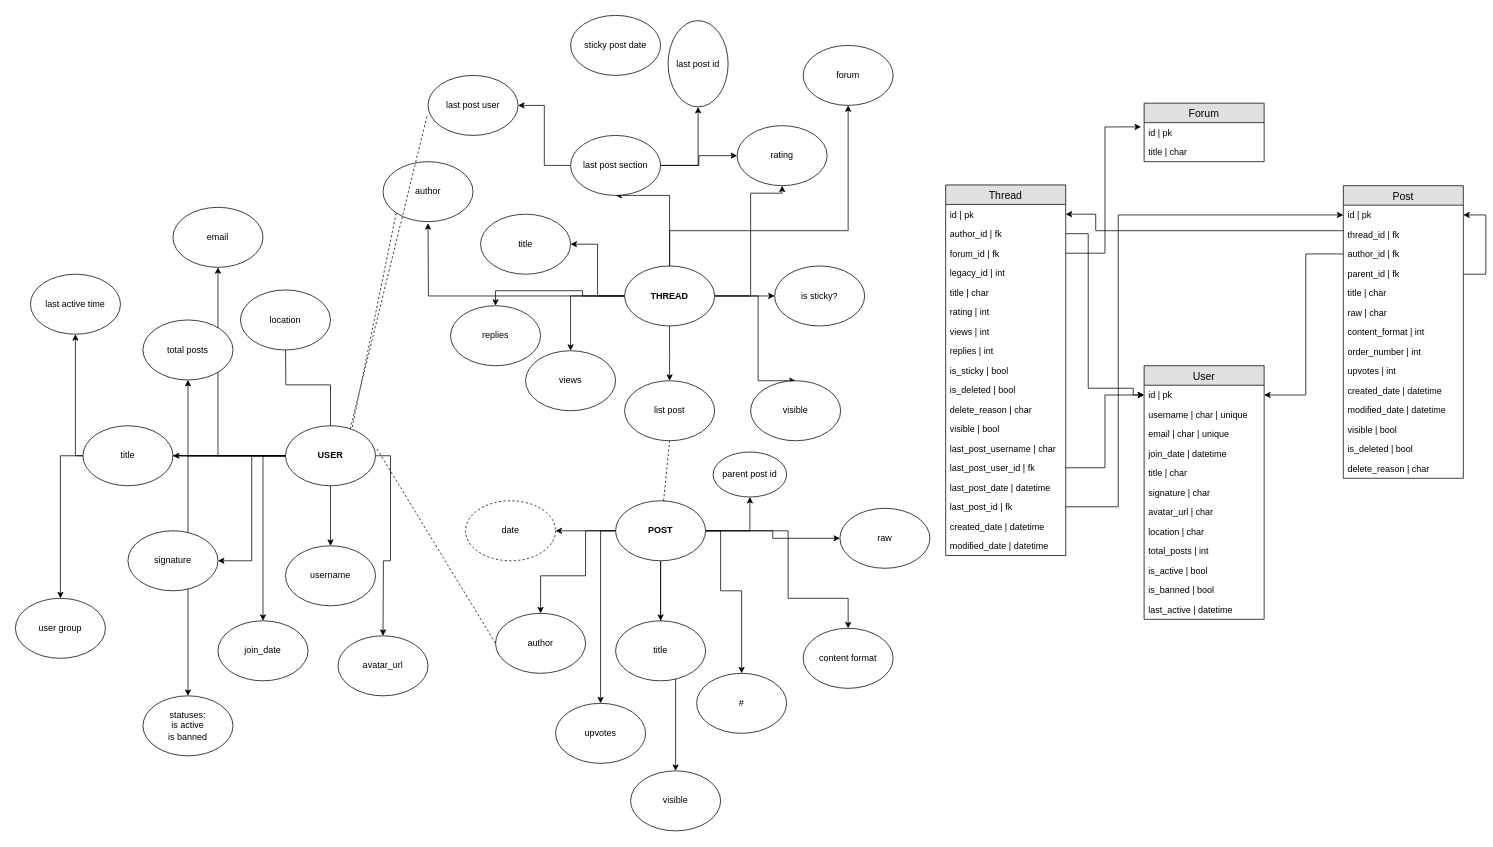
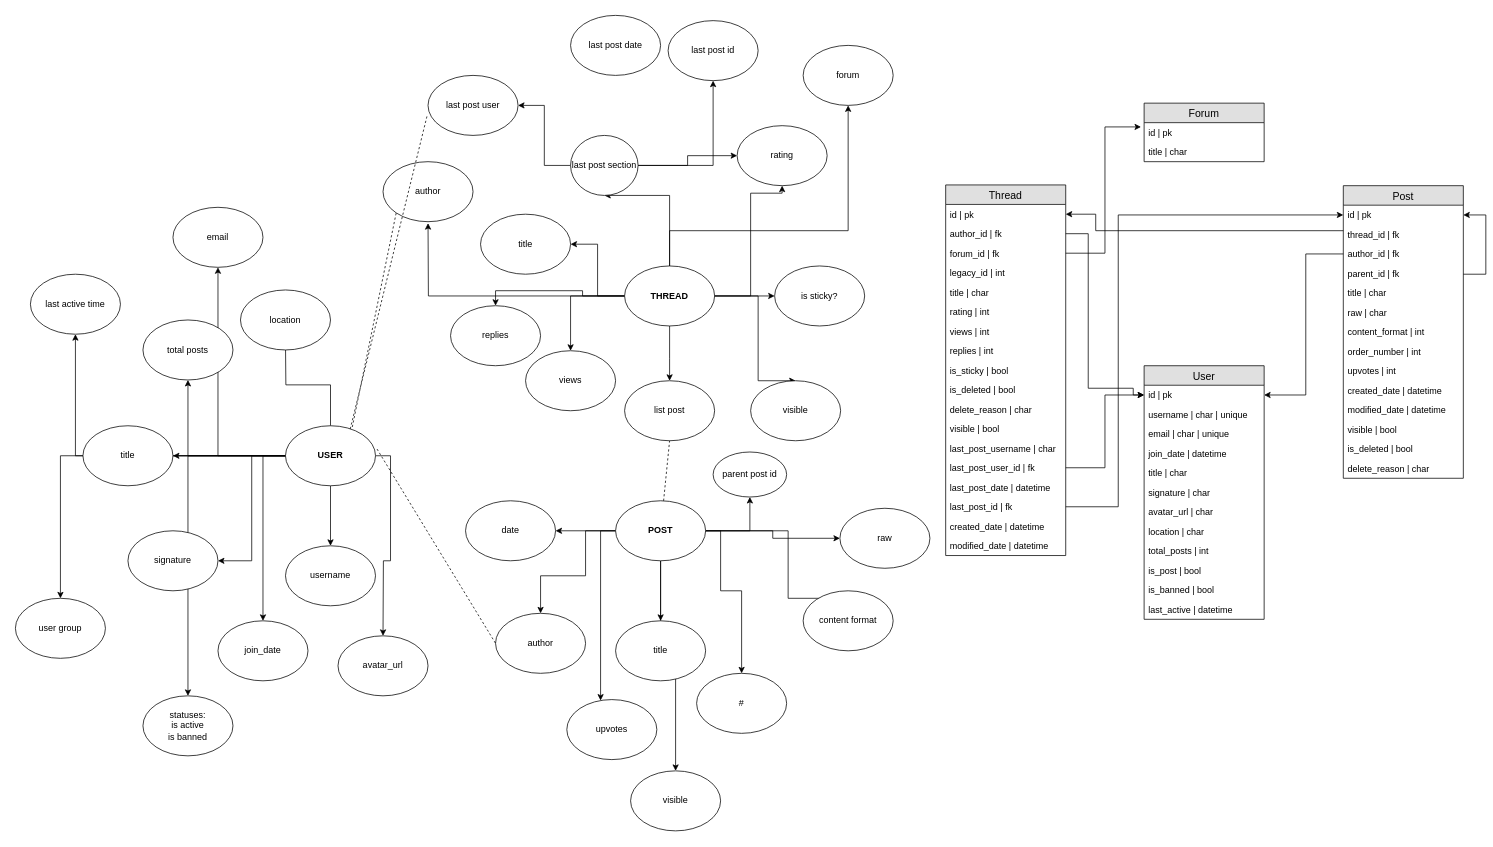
(615, 45) -> (615, 45)
(698, 64) -> (713, 51)
(615, 165) -> (604, 165)
(510, 531) -> (510, 531)
(1181, 571) -> (1177, 571)
(848, 658) -> (848, 621)
(600, 733) -> (612, 729)
